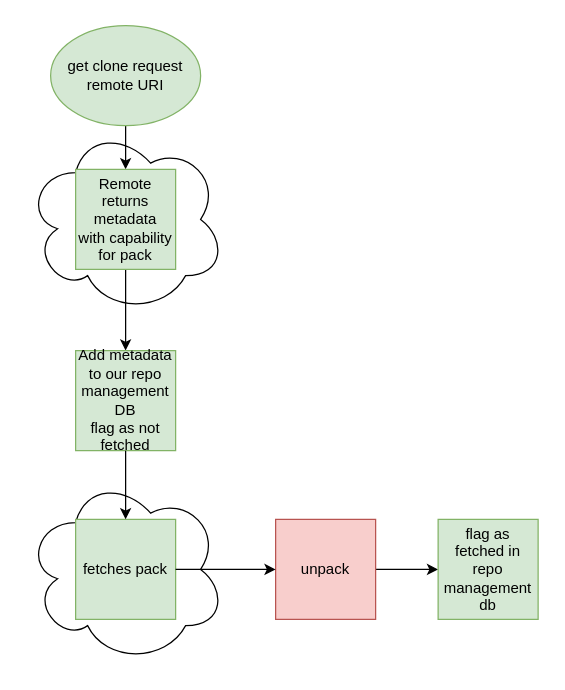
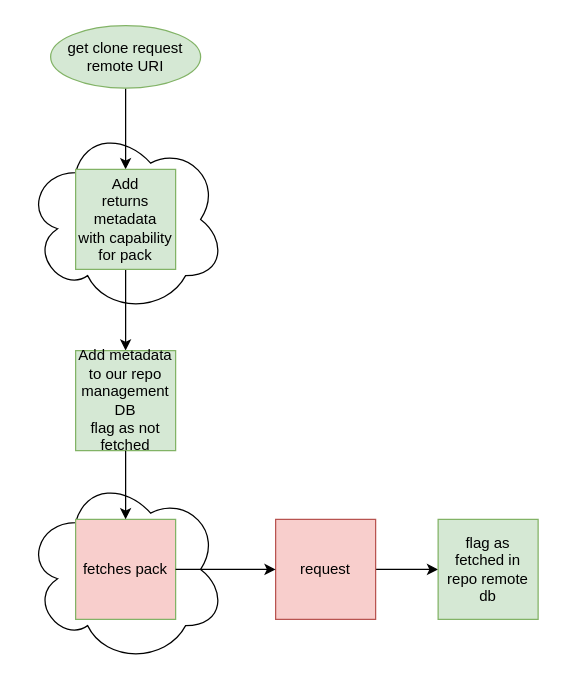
(126, 76) -> (126, 57)
(126, 219) -> (126, 219)
(126, 569) -> (126, 569)
(326, 569) -> (326, 569)
(488, 569) -> (488, 569)
